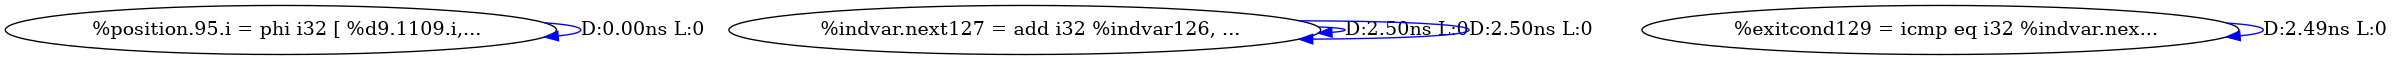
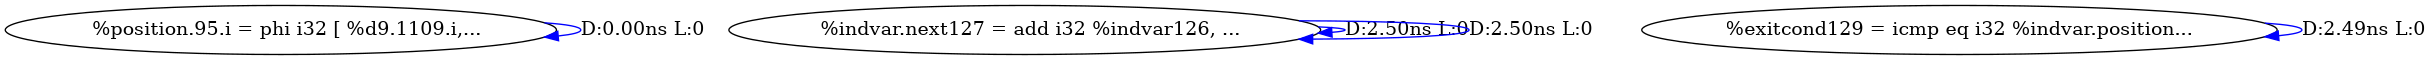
(1940, 30) -> (1959, 30)
